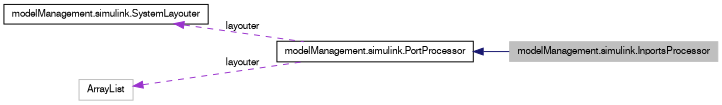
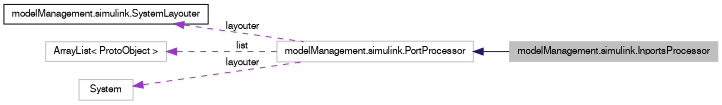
none -> (106, 52)
(375, 52) -> (375, 52)
(106, 90) -> (106, 90)
